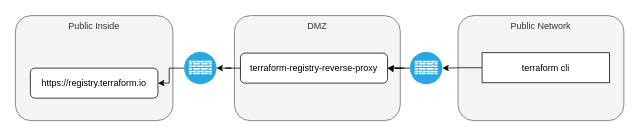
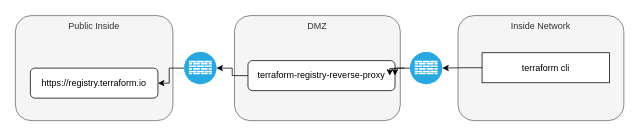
(541, 26) -> (541, 26)
(314, 68) -> (321, 75)
